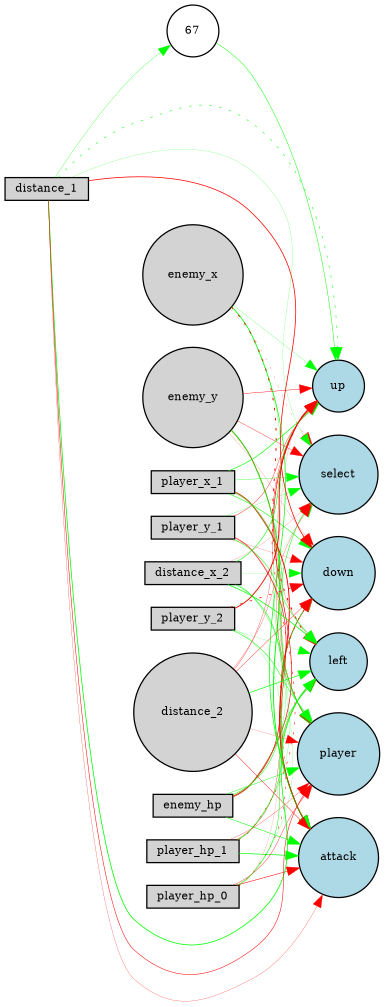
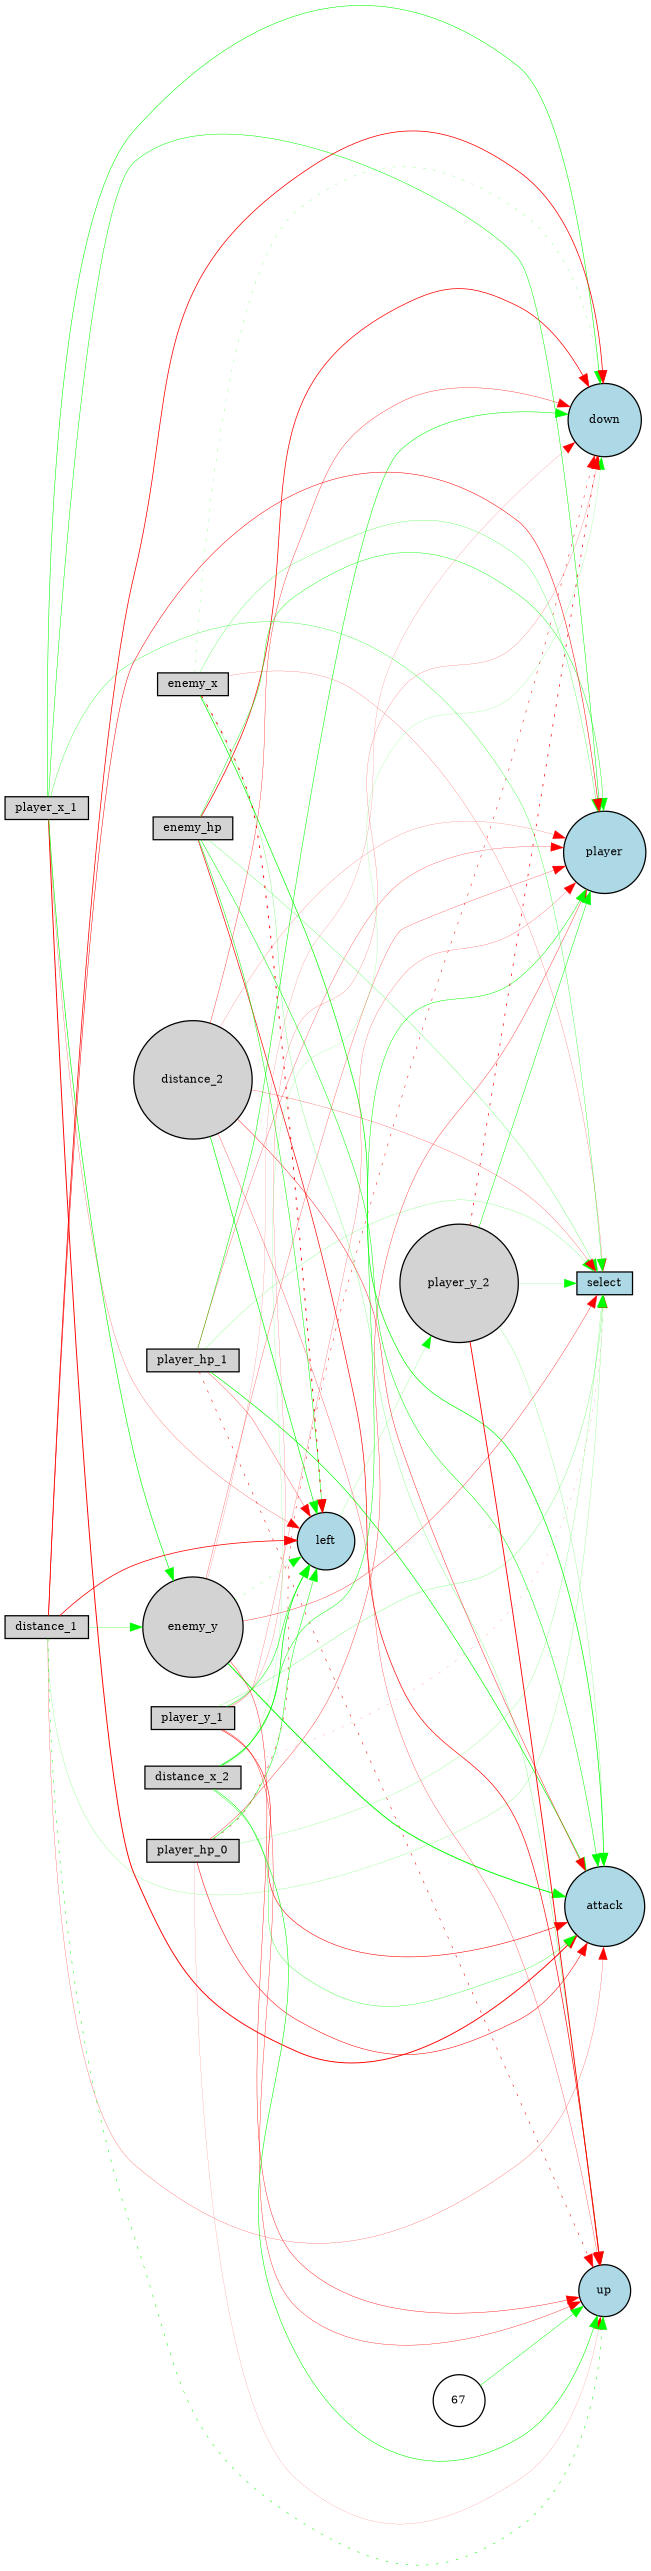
(103, 111) -> (109, 1627)
(193, 275) -> (193, 684)
(271, 369) -> (502, 871)
(267, 448) -> (116, 1367)
(339, 475) -> (605, 1283)
(268, 540) -> (500, 1620)
(193, 619) -> (459, 1283)
(265, 640) -> (383, 1432)
(119, 887) -> (152, 1559)
